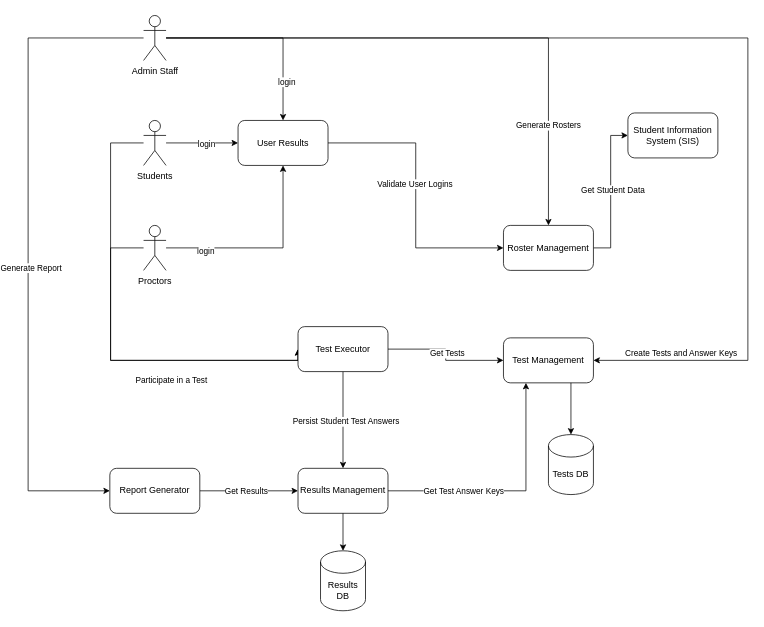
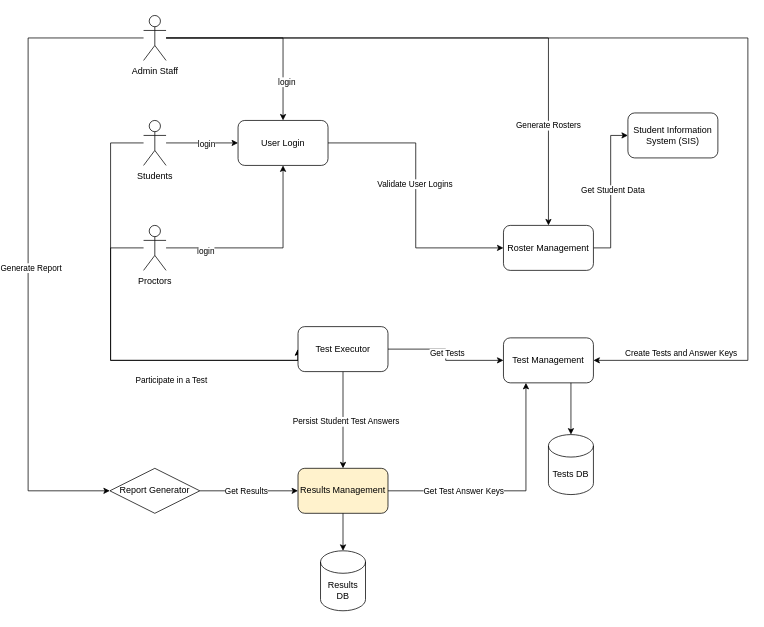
(283, 143) -> (283, 143)
(155, 491) -> (155, 491)
(343, 491) -> (343, 491)
